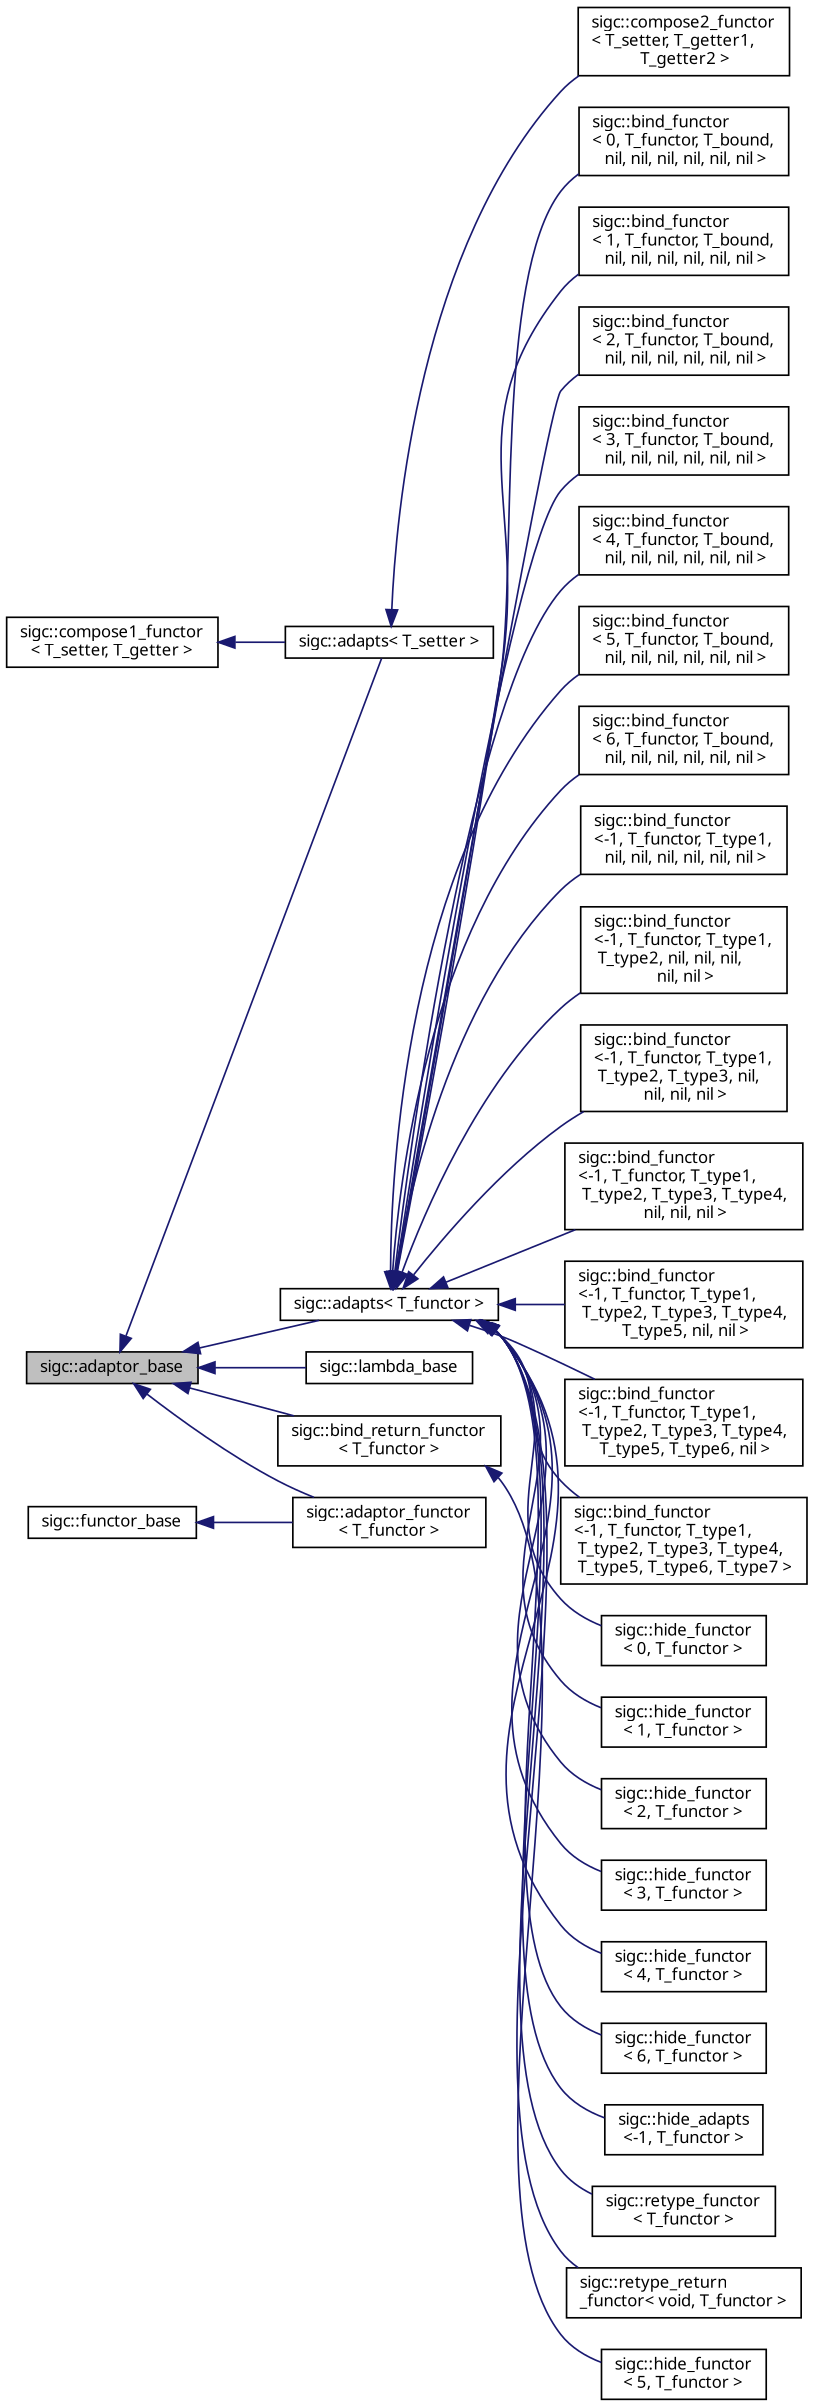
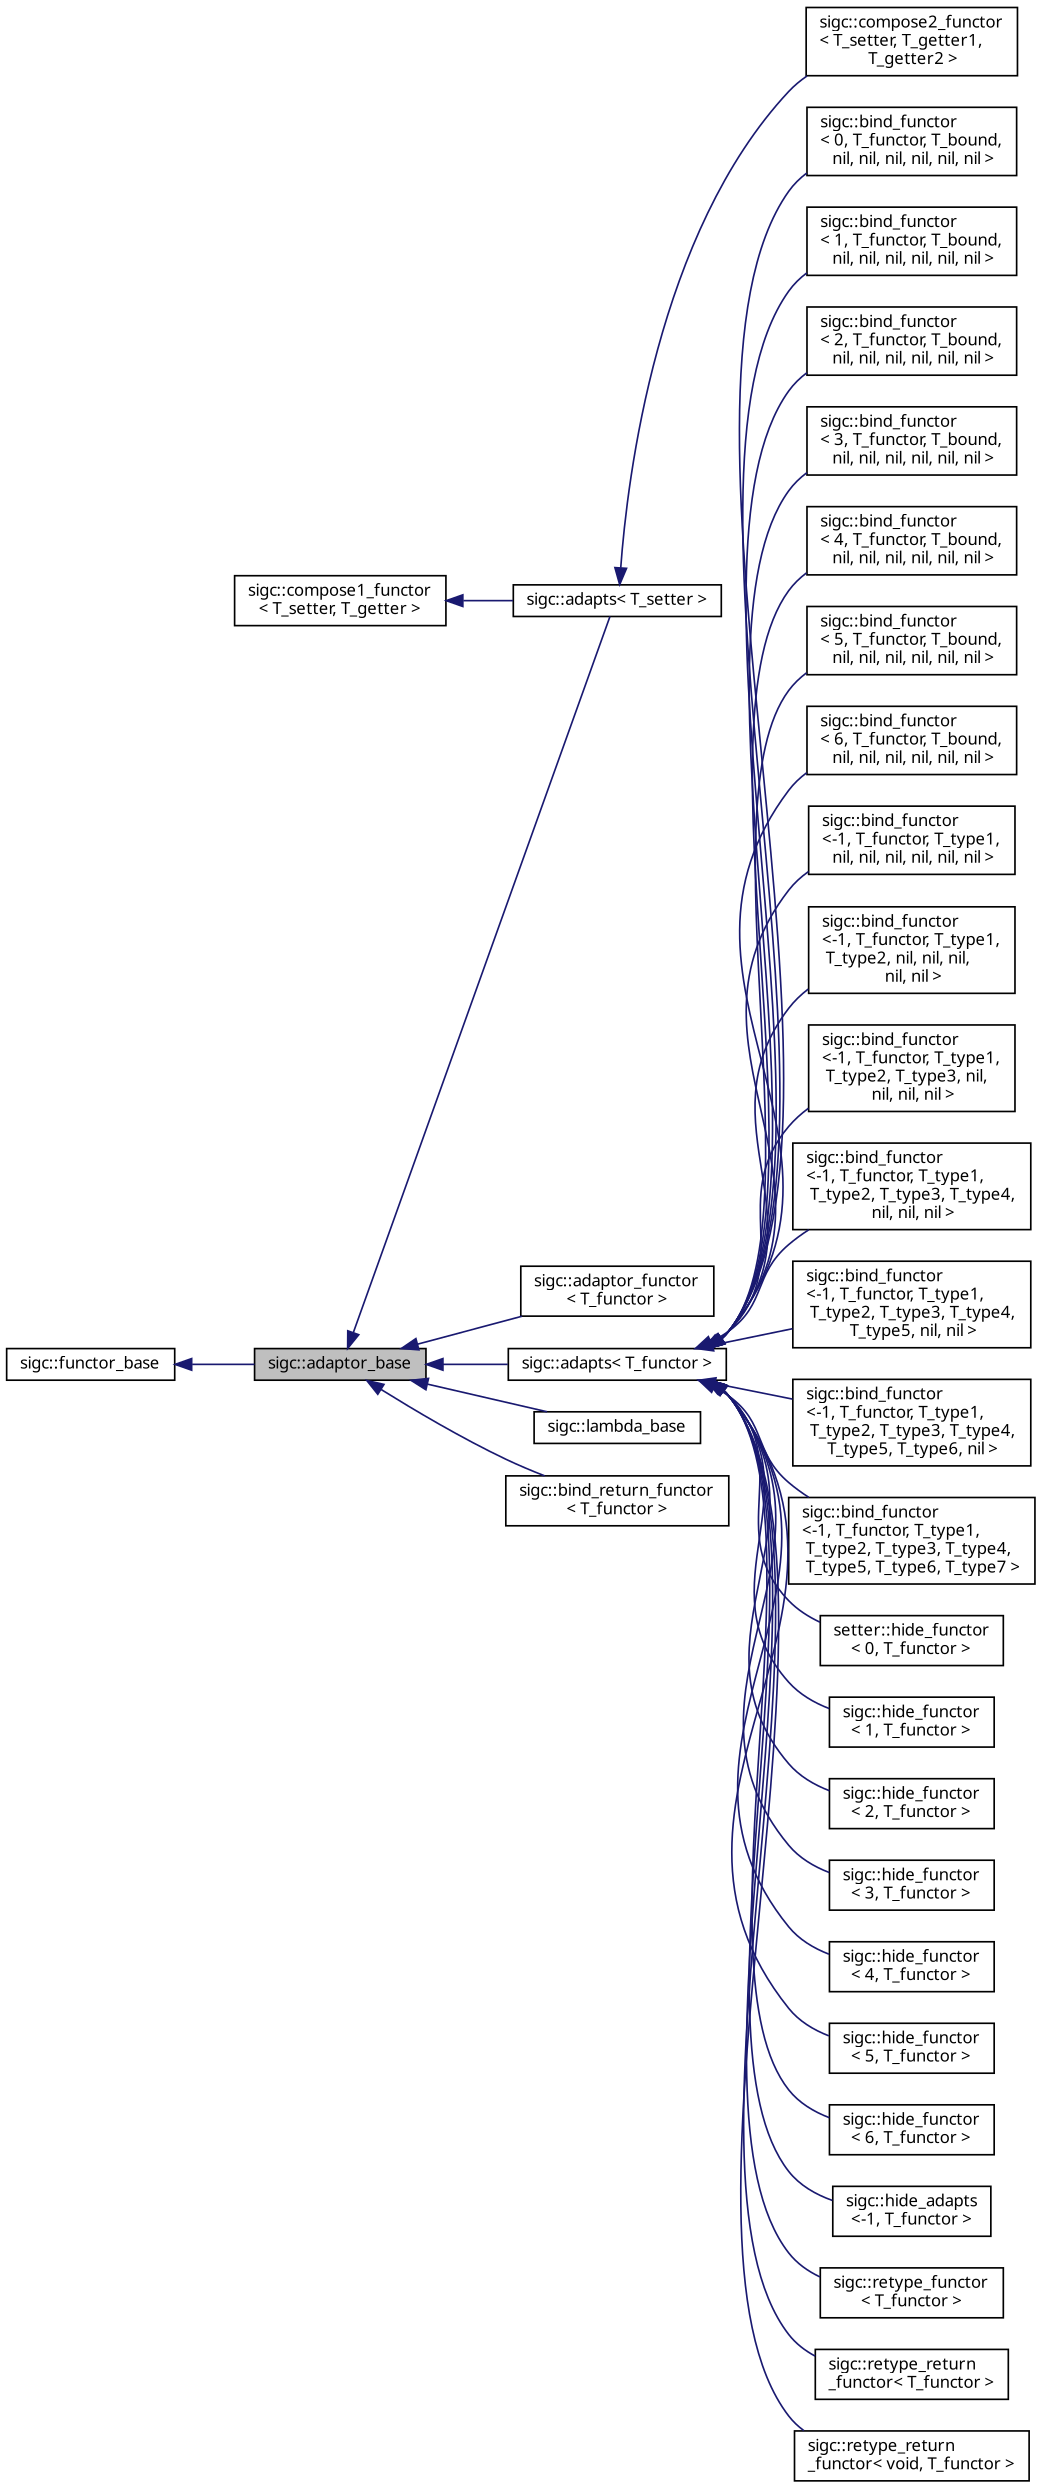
(253, 1522) -> (223, 1364)
(684, 1641) -> (912, 1641)
(528, 1931) -> (733, 1842)
none -> (912, 2374)
